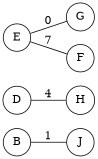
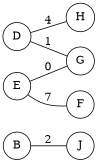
none -> (49, 49)
(48, 137) -> (48, 140)
